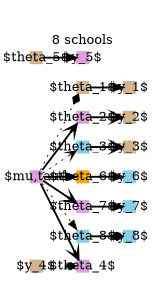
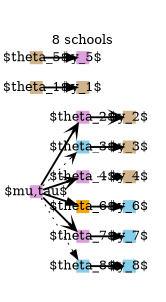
(57, 137) -> none
(101, 147) -> (101, 147)
(54, 266) -> (100, 177)
